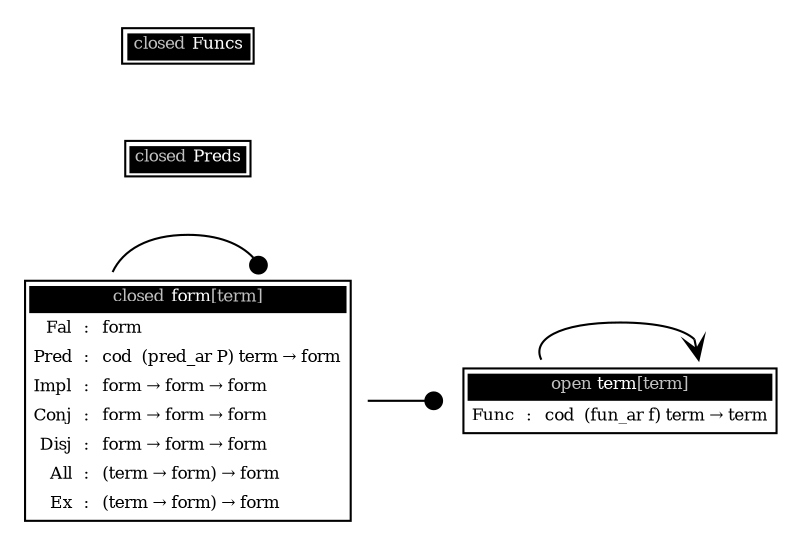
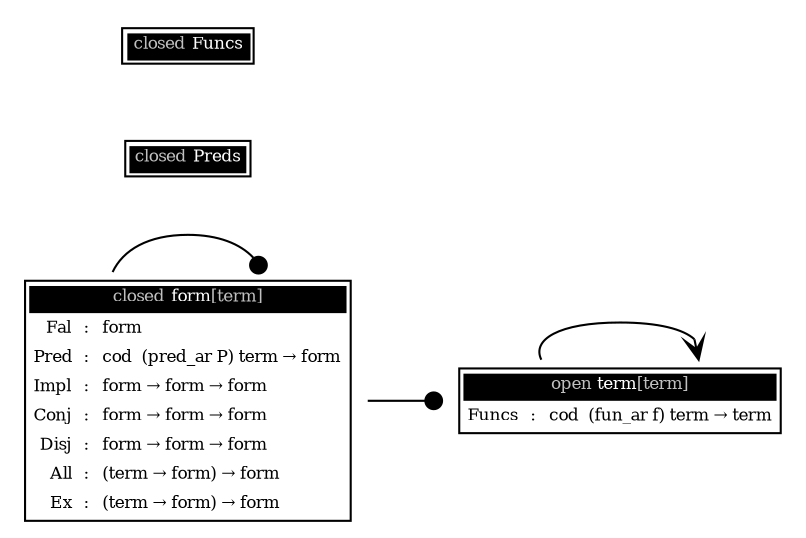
(494, 415) -> (494, 415)
